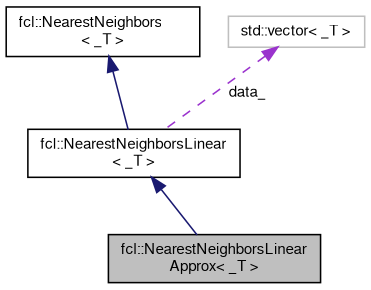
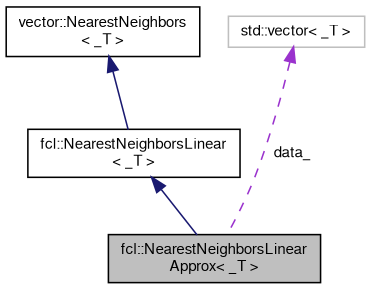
(103, 32) -> (103, 32)
(215, 93) -> (264, 151)
